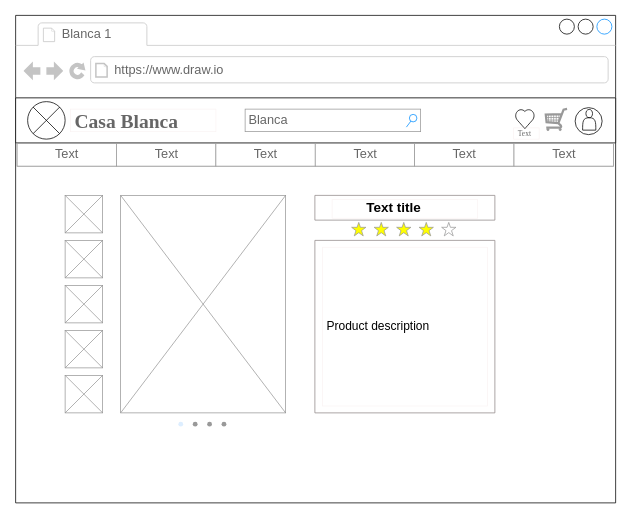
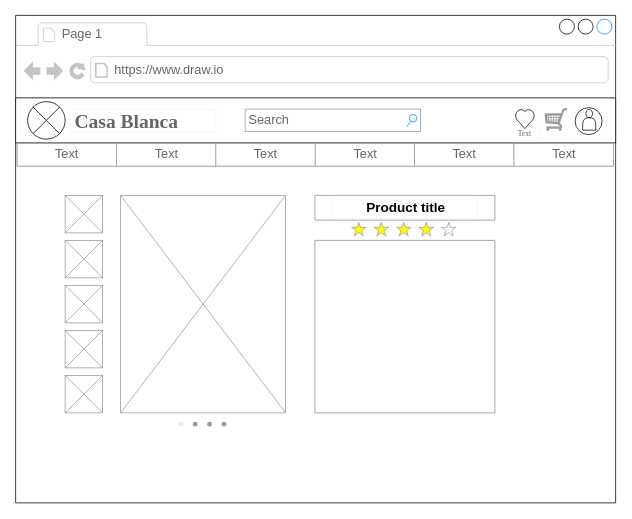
(87, 34) -> (82, 34)
(268, 120) -> (270, 120)
(358, 208) -> (366, 208)
(405, 327) -> none
